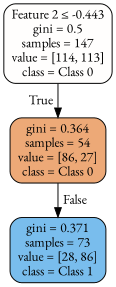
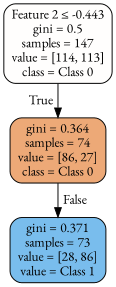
(58, 143) -> (58, 143)
(58, 271) -> (58, 271)
